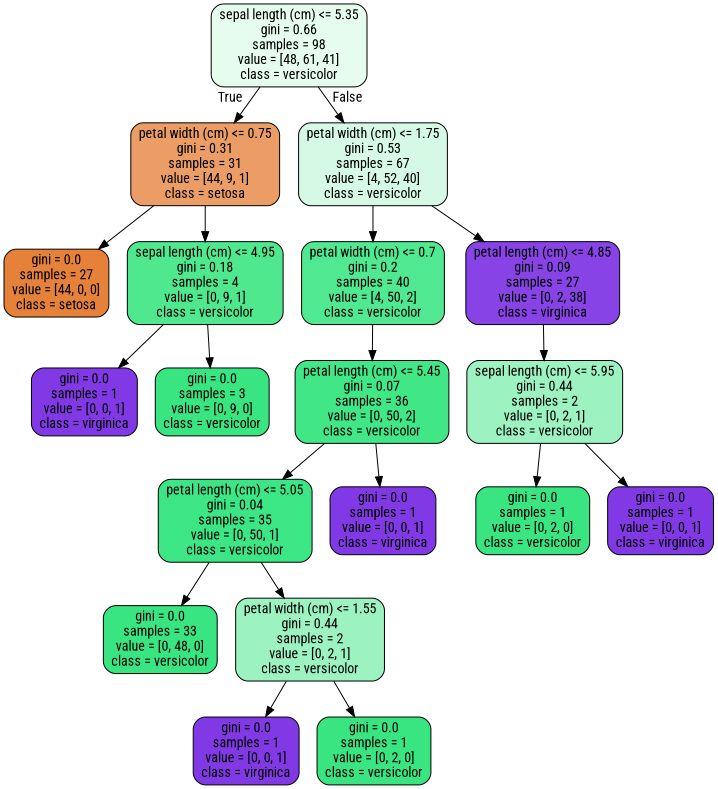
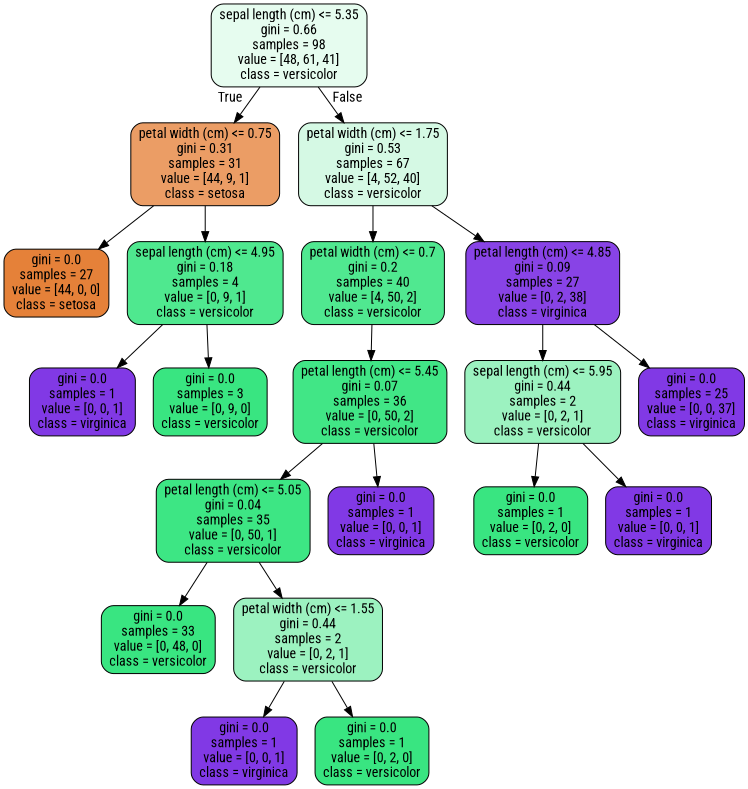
none -> (692, 402)
